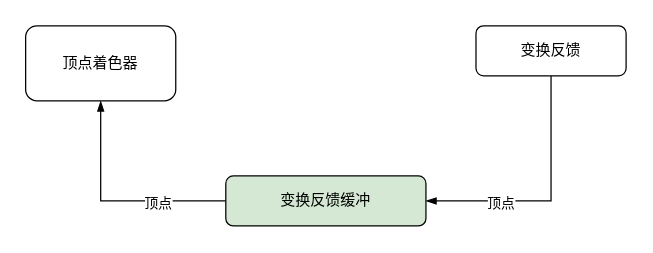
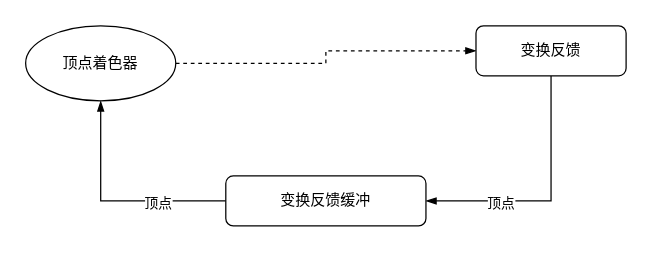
(101, 63) -> (101, 63)
none -> (326, 63)
(326, 201) -> (326, 201)
